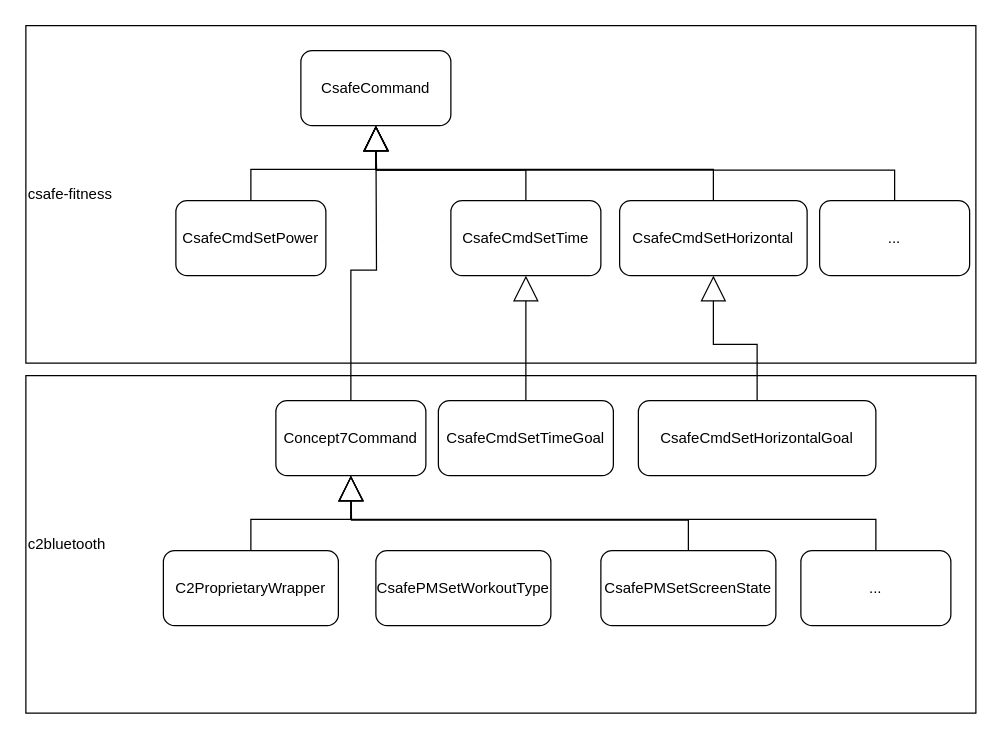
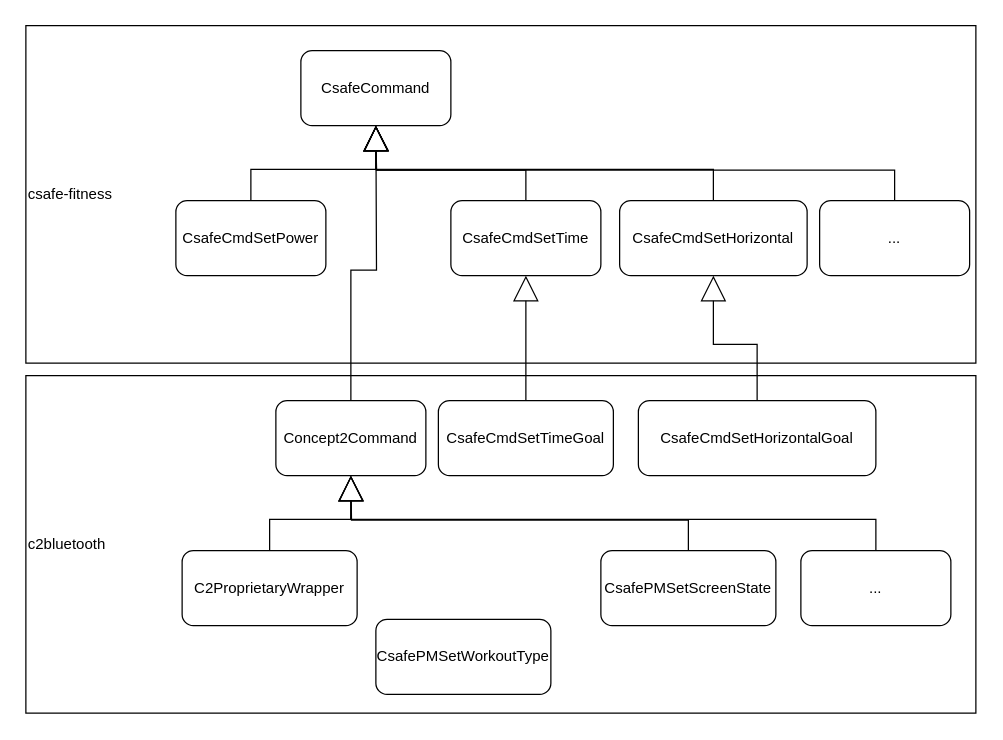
(351, 438) -> (351, 438)
(251, 588) -> (269, 588)
(463, 588) -> (463, 657)
